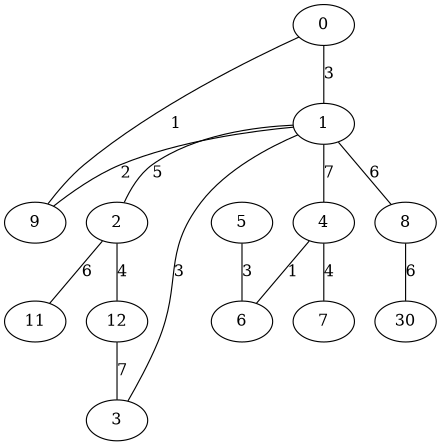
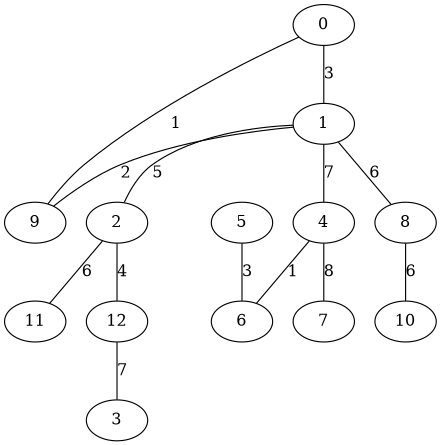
(179, 244) -> none
(329, 272) -> (329, 272)
(406, 322) -> (406, 322)
